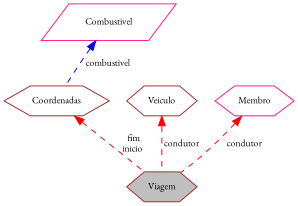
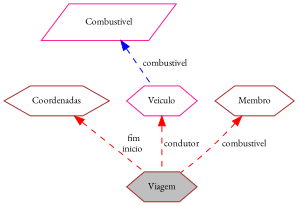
(78, 67) -> (139, 67)
(162, 101) -> (162, 101)
(255, 101) -> (255, 101)
(243, 144) -> (243, 144)
